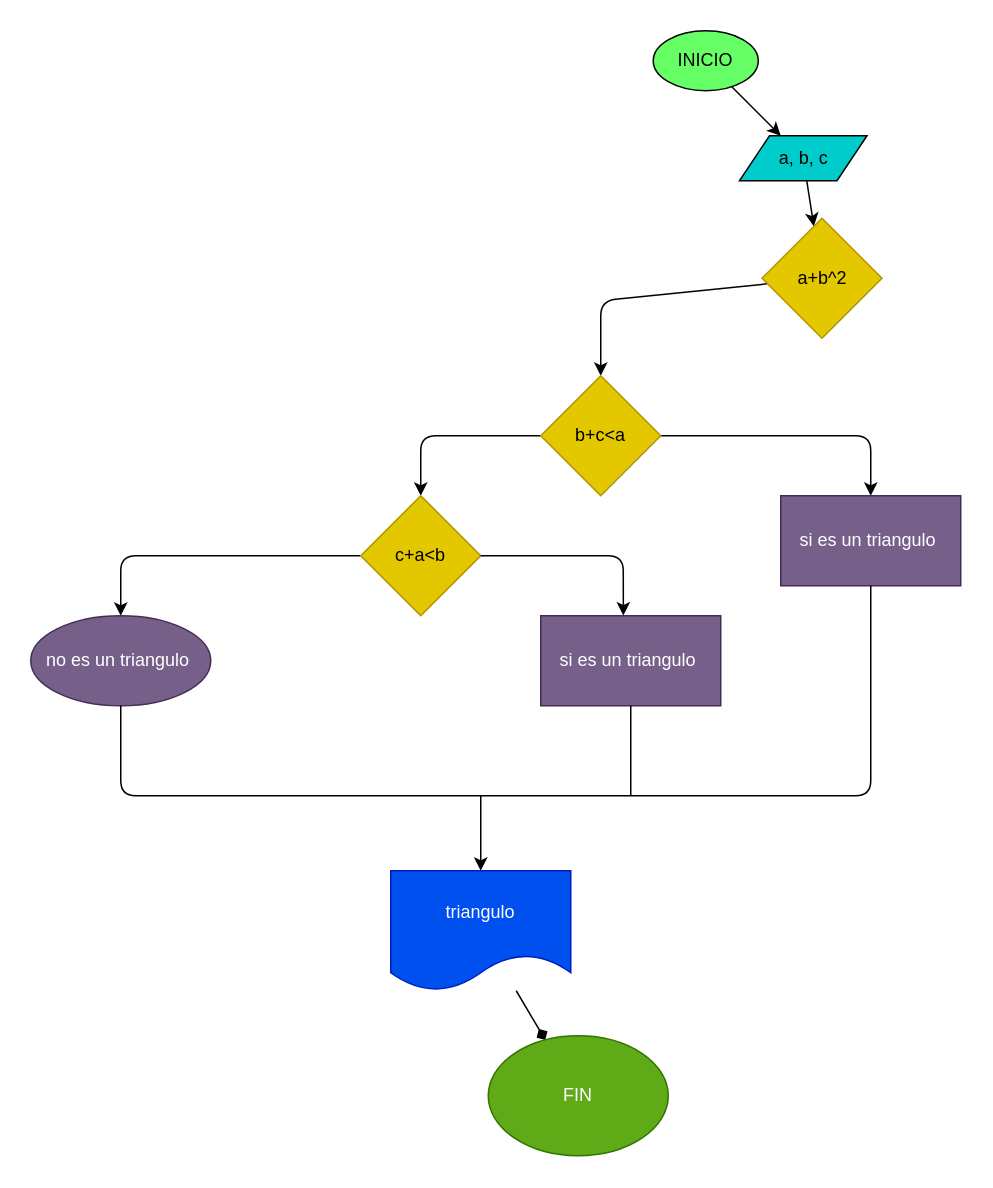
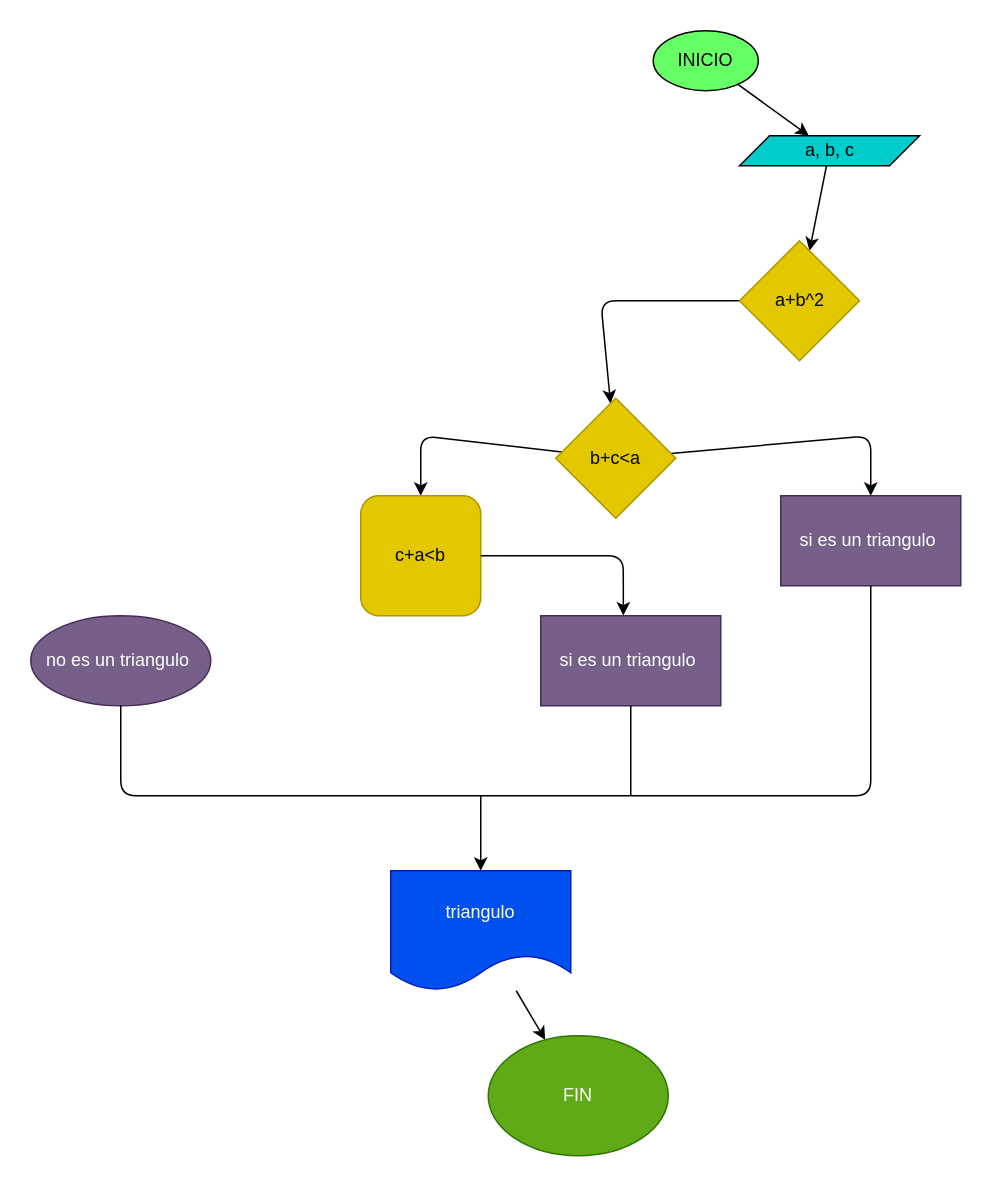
(803, 158) -> (830, 151)
(822, 278) -> (800, 301)
(601, 436) -> (616, 458)
(221, 556) -> none
(421, 556) -> (421, 556)
(539, 1029) -> (539, 1030)
